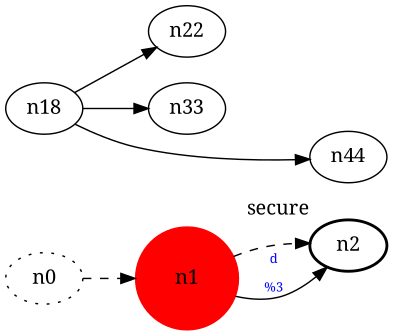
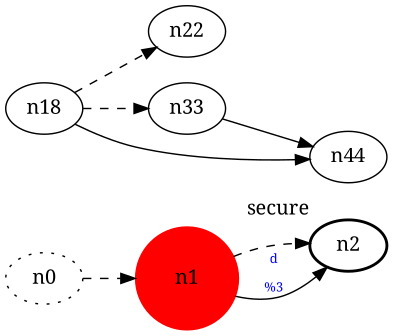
(109, 73) -> (109, 73)
(108, 109) -> (108, 109)
none -> (261, 131)
